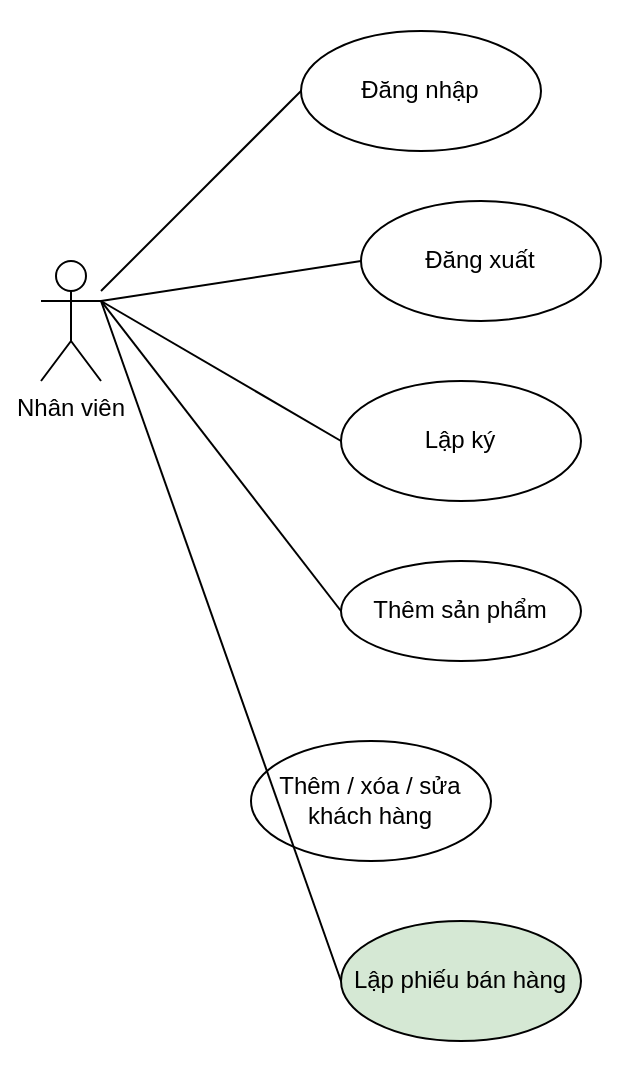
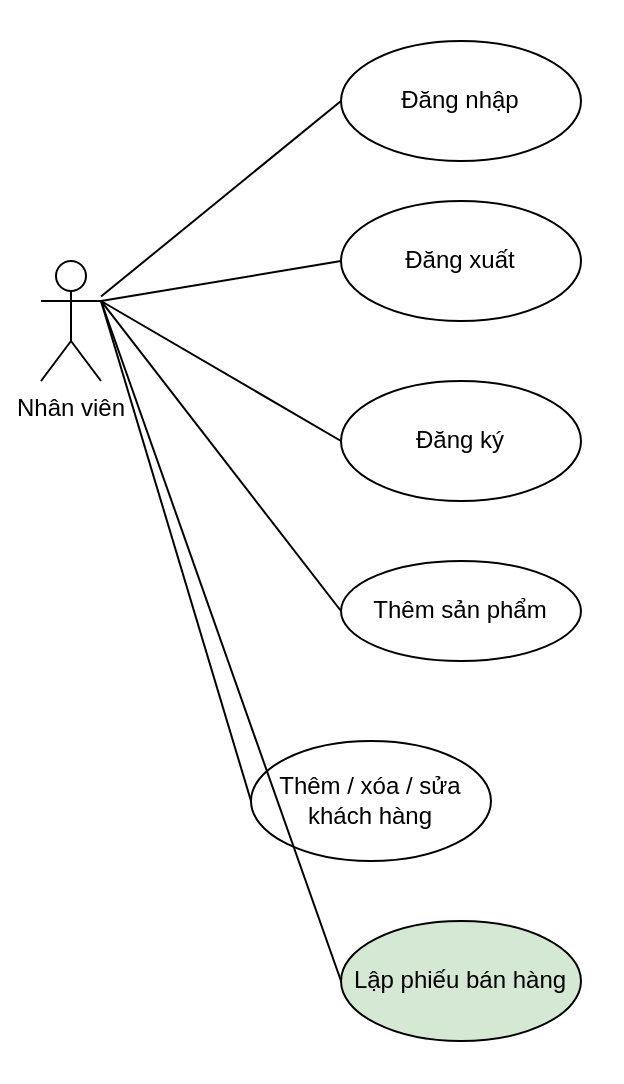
(421, 91) -> (461, 101)
(481, 261) -> (461, 261)
(461, 441) -> (461, 441)
none -> (182, 572)
